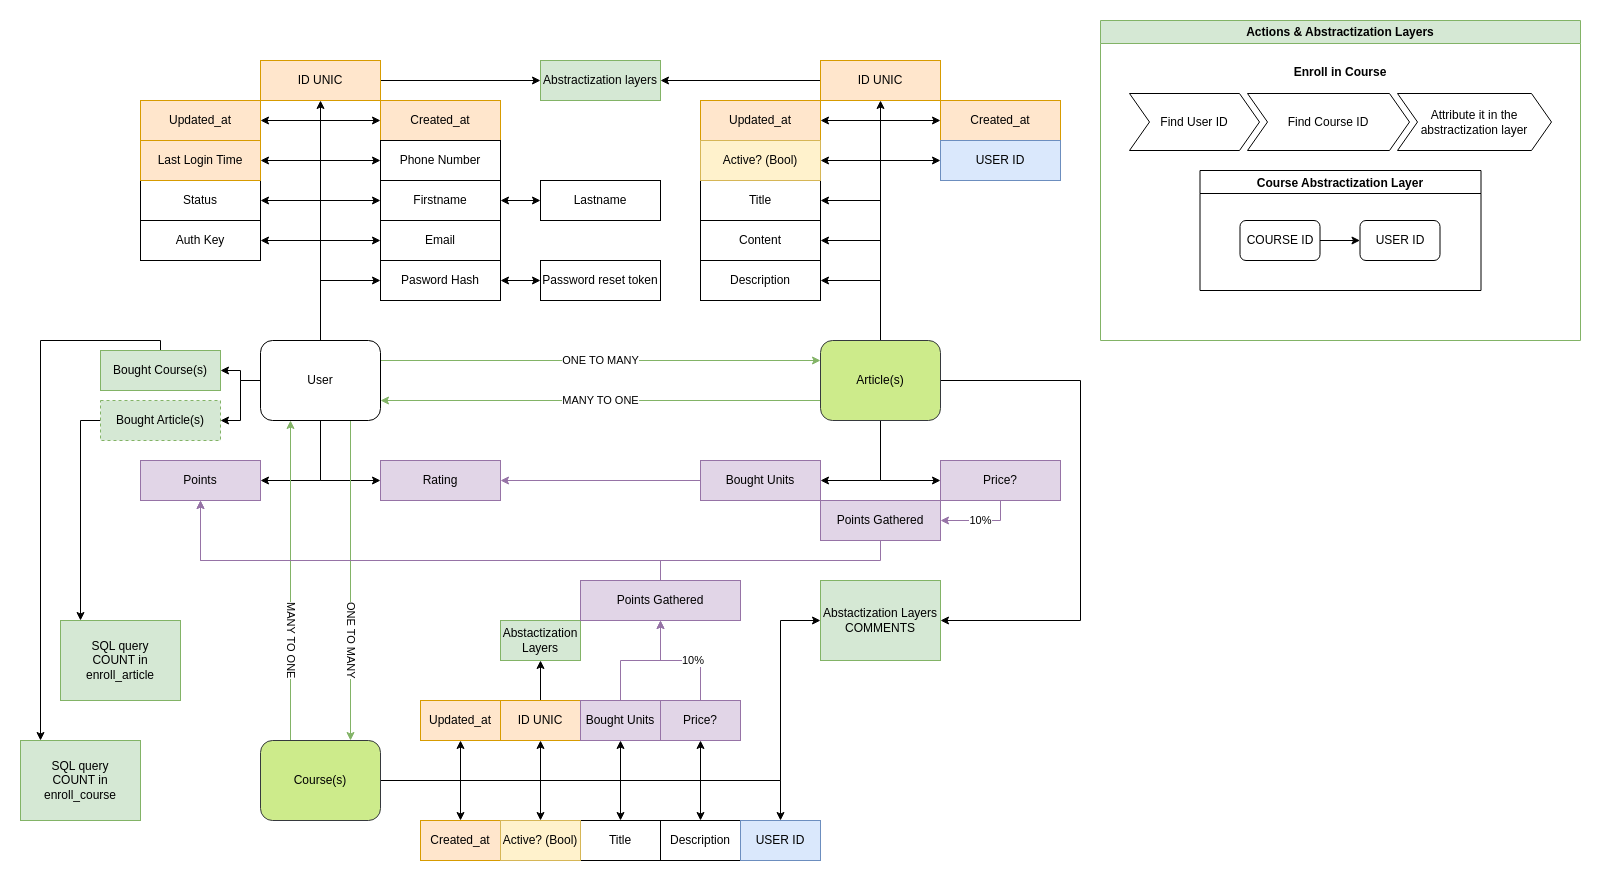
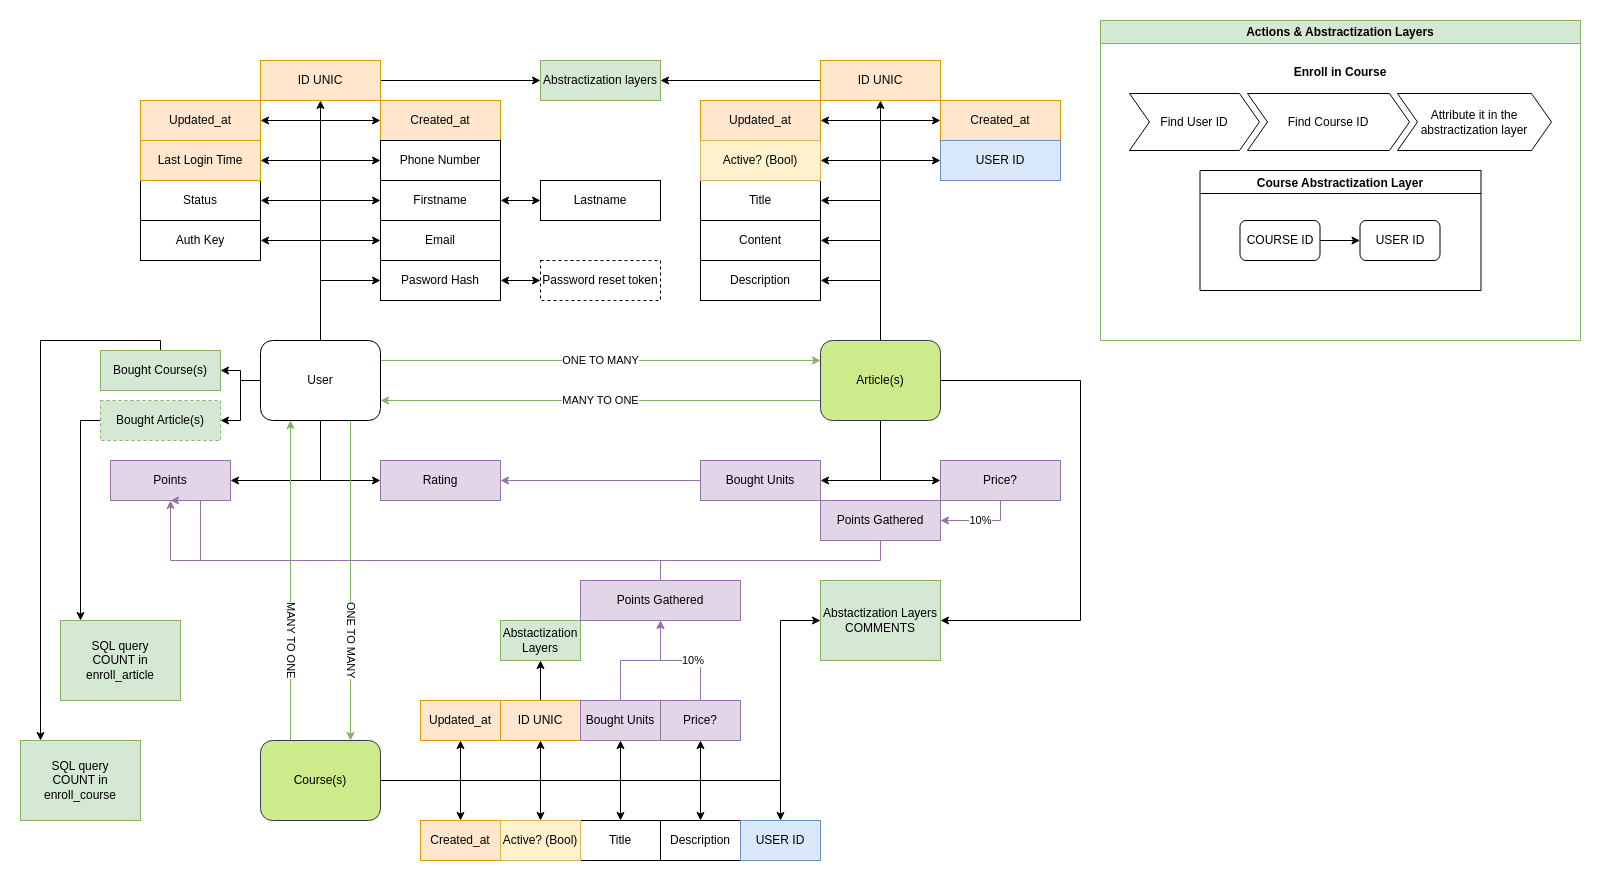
(601, 281) -> (601, 281)
(201, 481) -> (171, 481)
